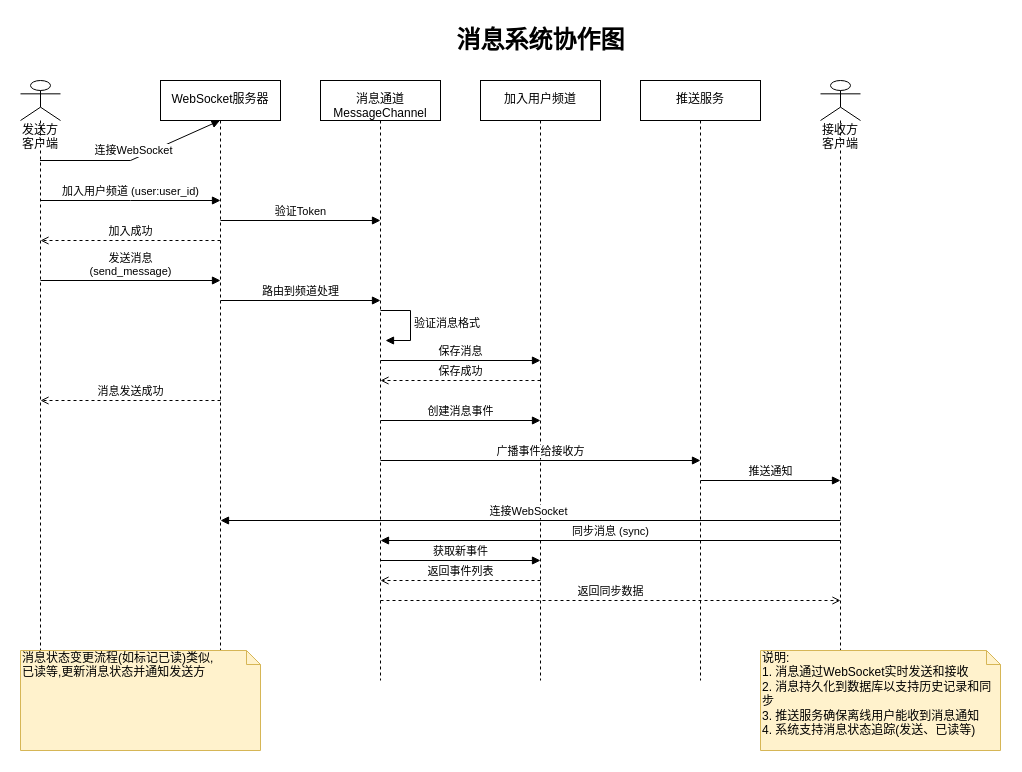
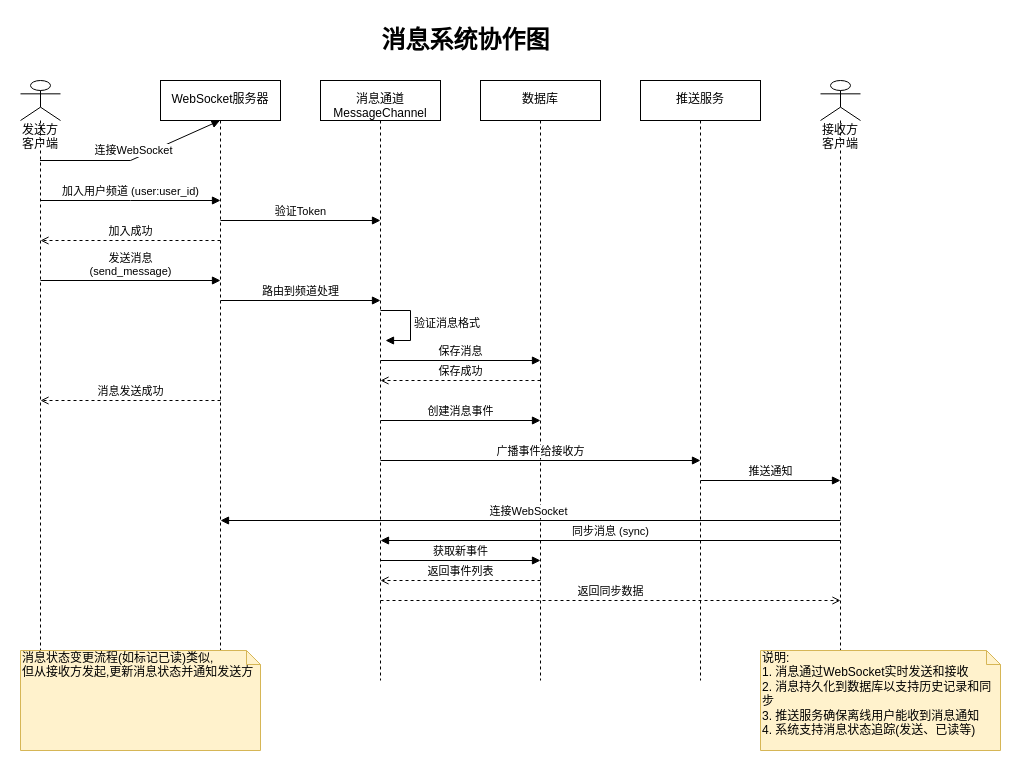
(541, 41) -> (466, 41)
(541, 100) -> (541, 100)
(121, 666) -> (138, 666)
